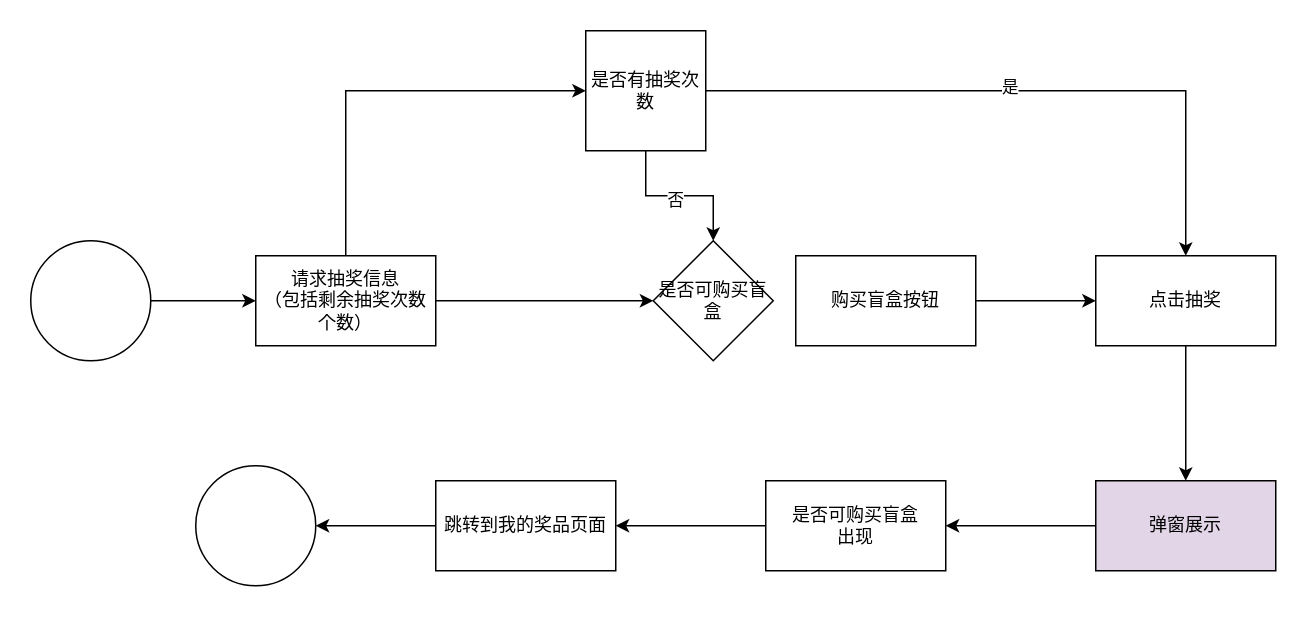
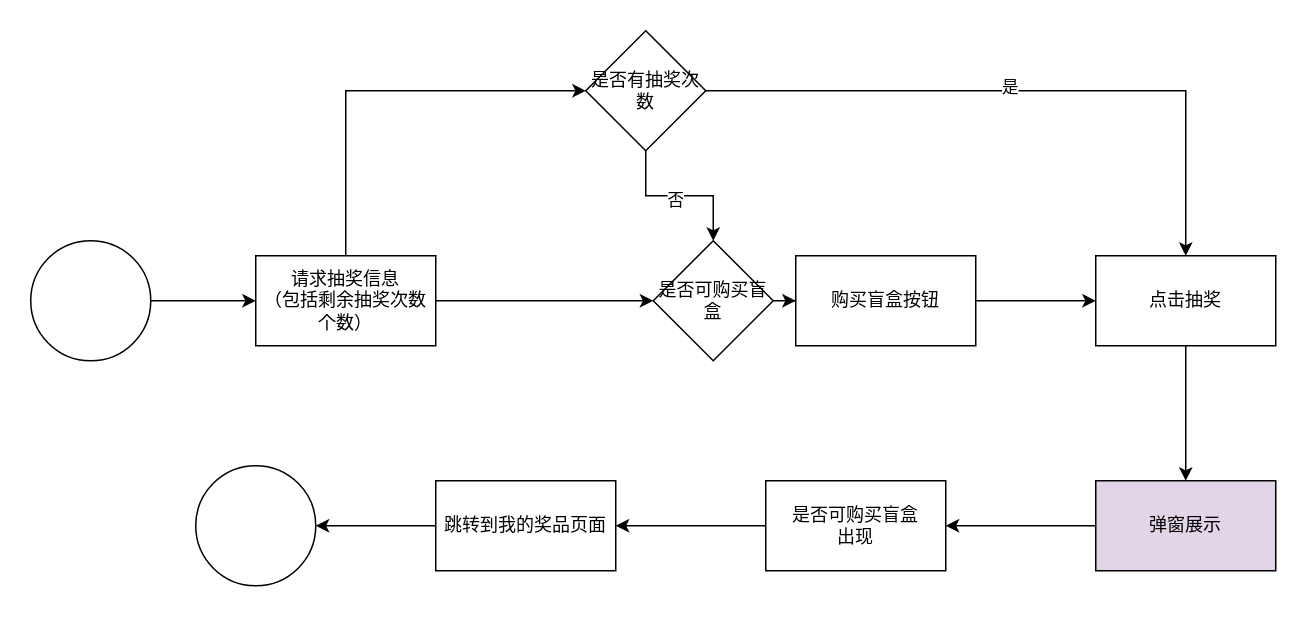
(646, 91) -> (646, 91)
none -> (784, 301)
